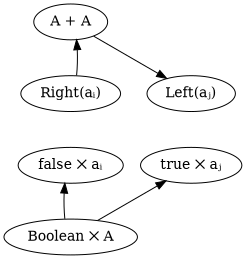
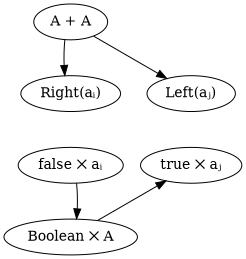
(77, 63) -> (64, 53)
(64, 206) -> (77, 196)
